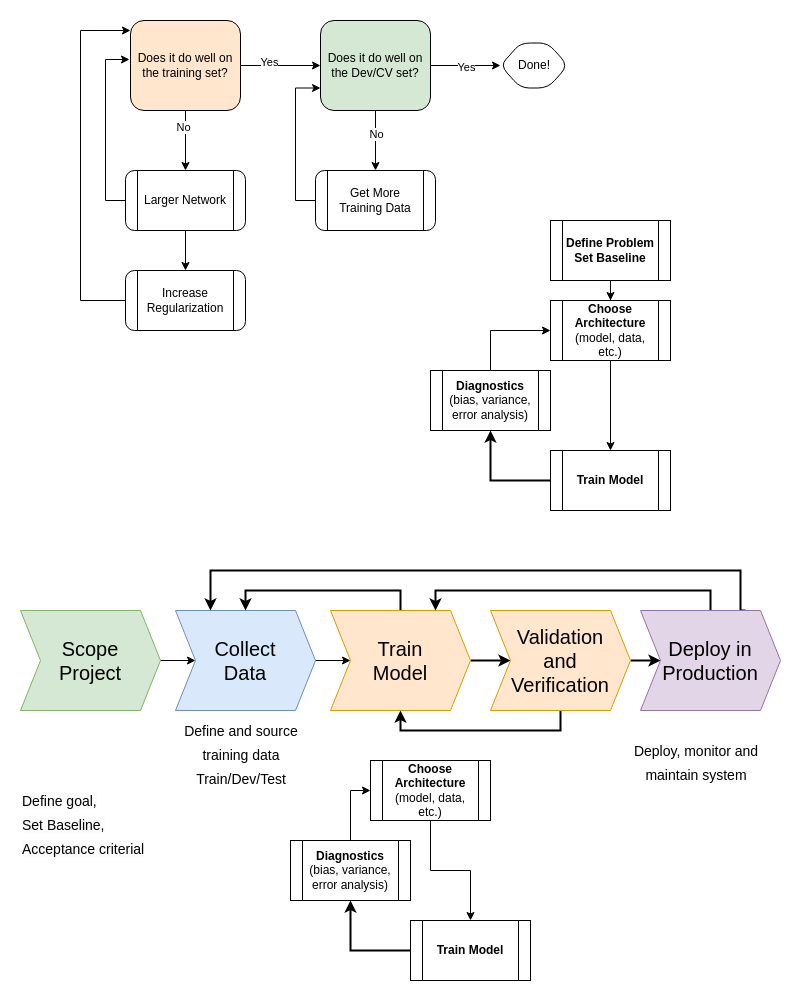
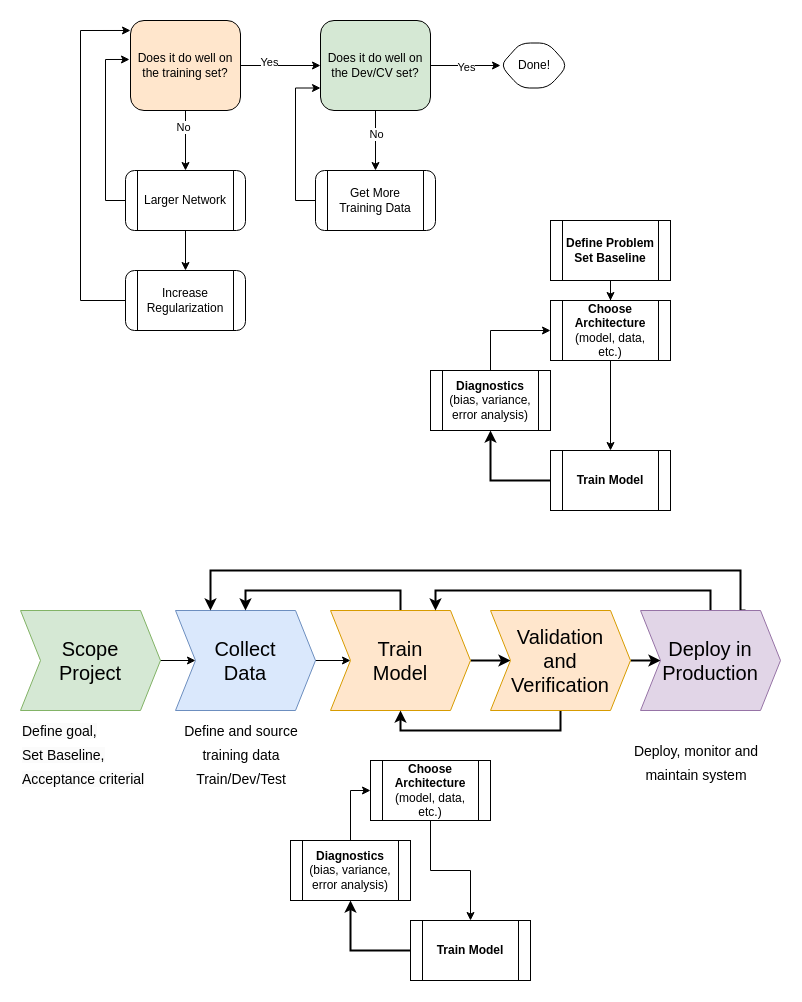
(86, 821) -> (86, 751)
